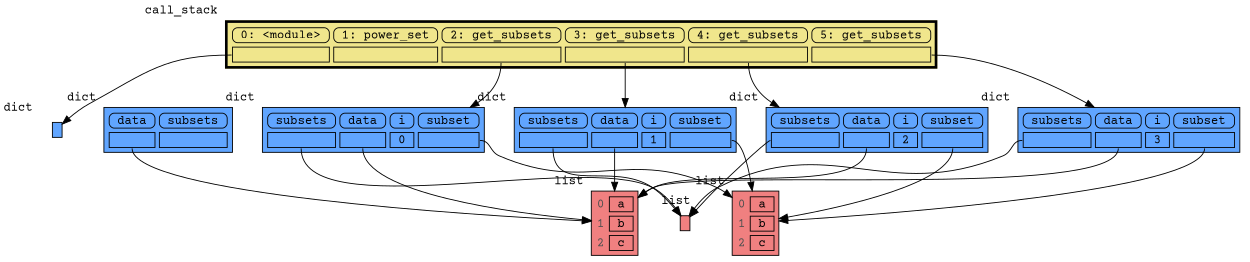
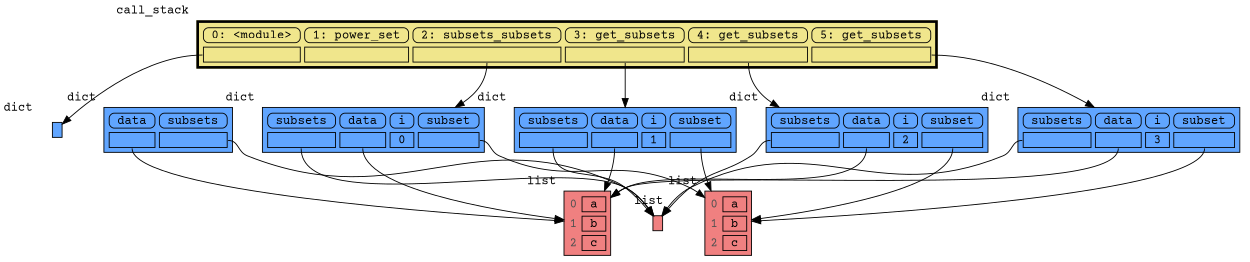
(501, 35) -> (487, 35)
none -> (440, 167)
